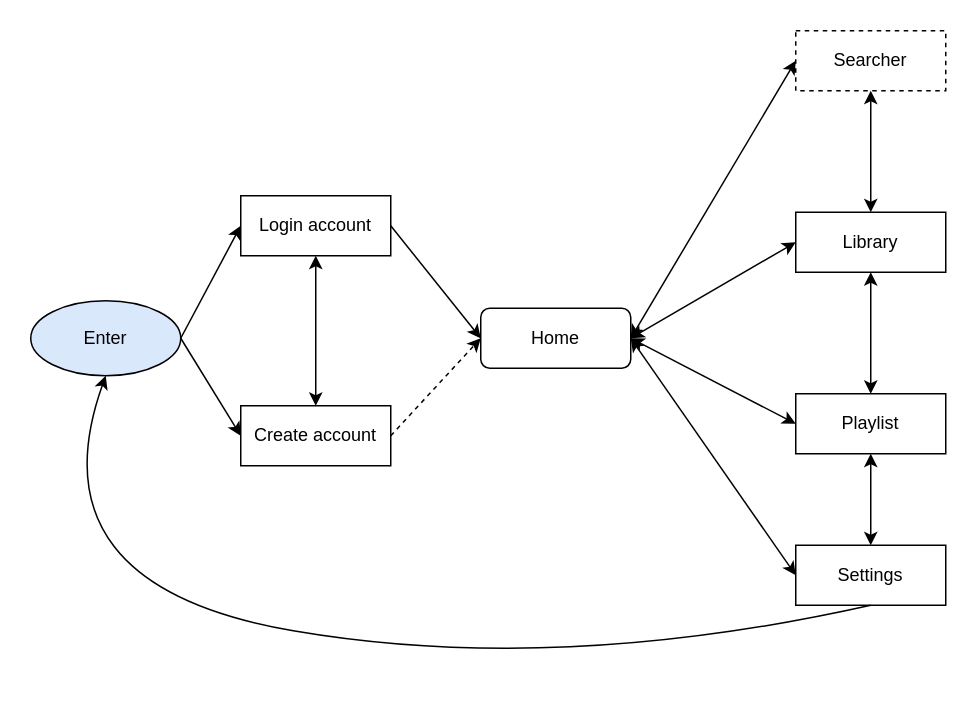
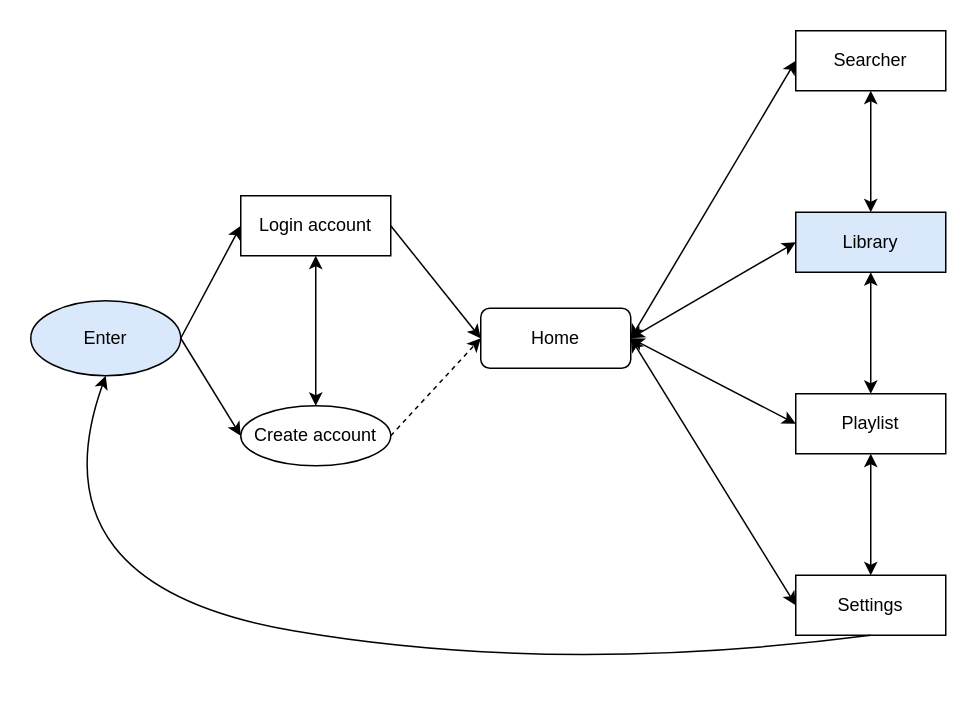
(871, 61) -> (871, 61)
(871, 242) -> (871, 242)
(316, 436) -> (316, 436)
(871, 575) -> (871, 605)
